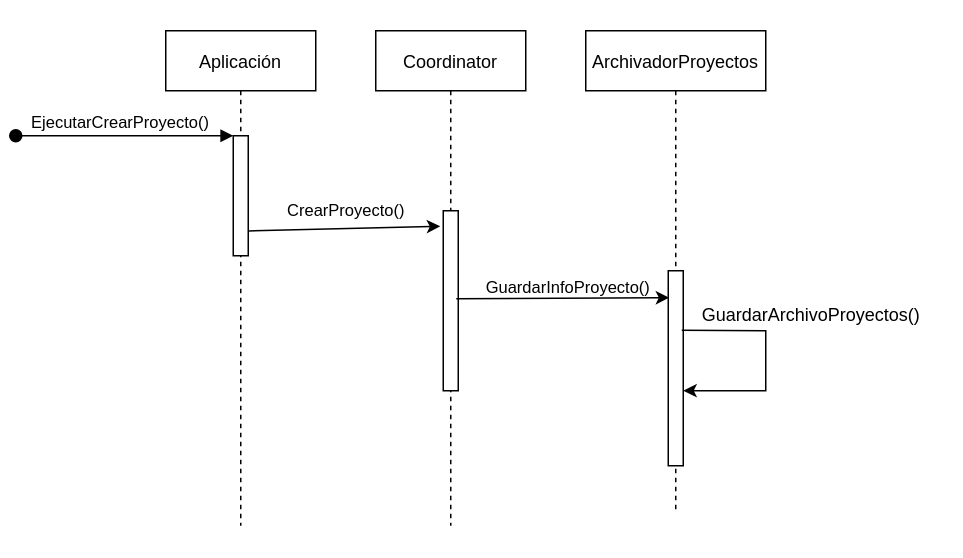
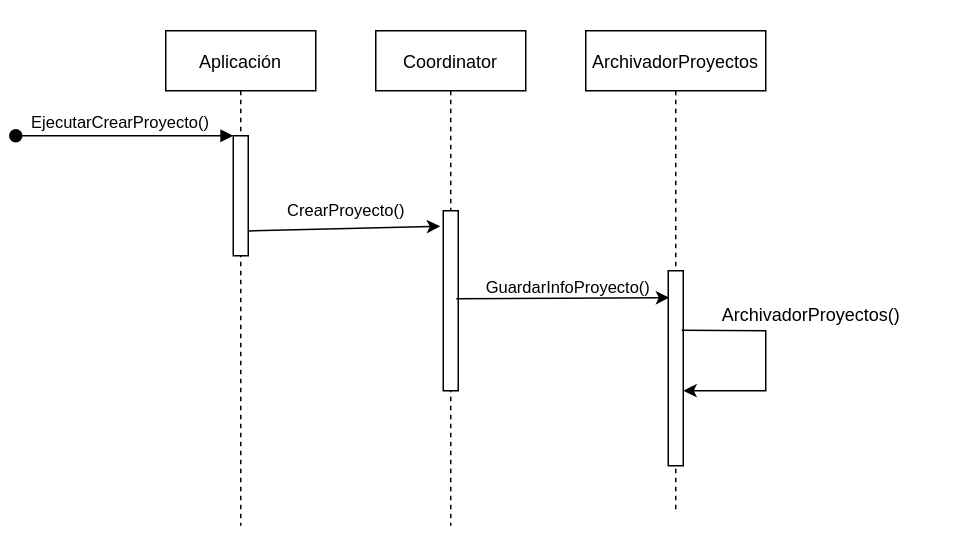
(812, 316) -> (812, 316)
